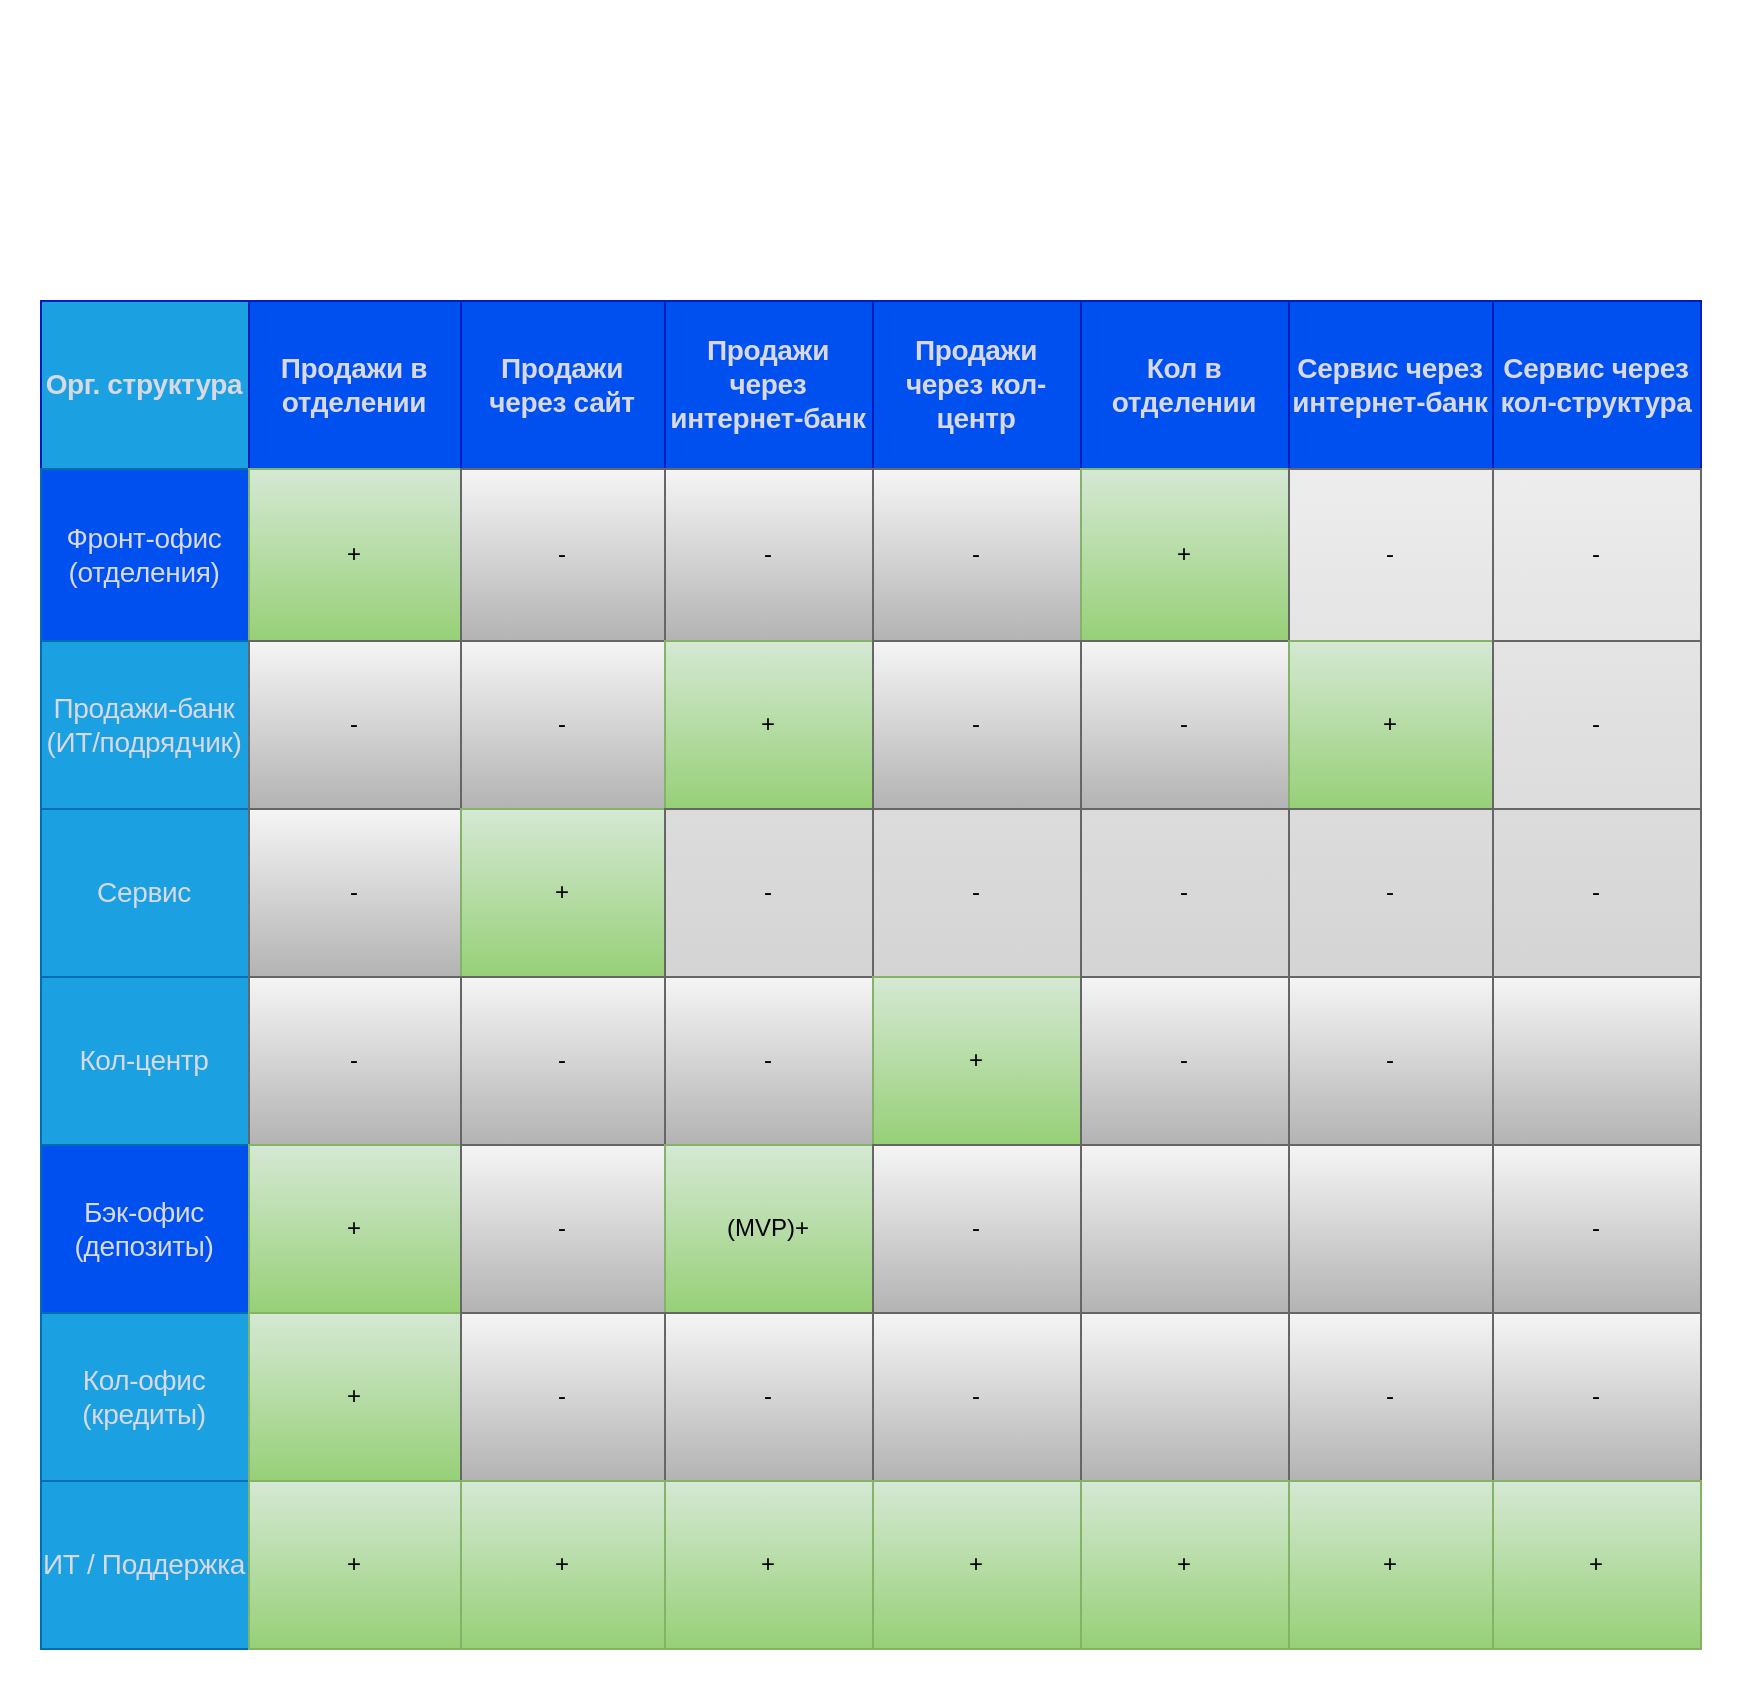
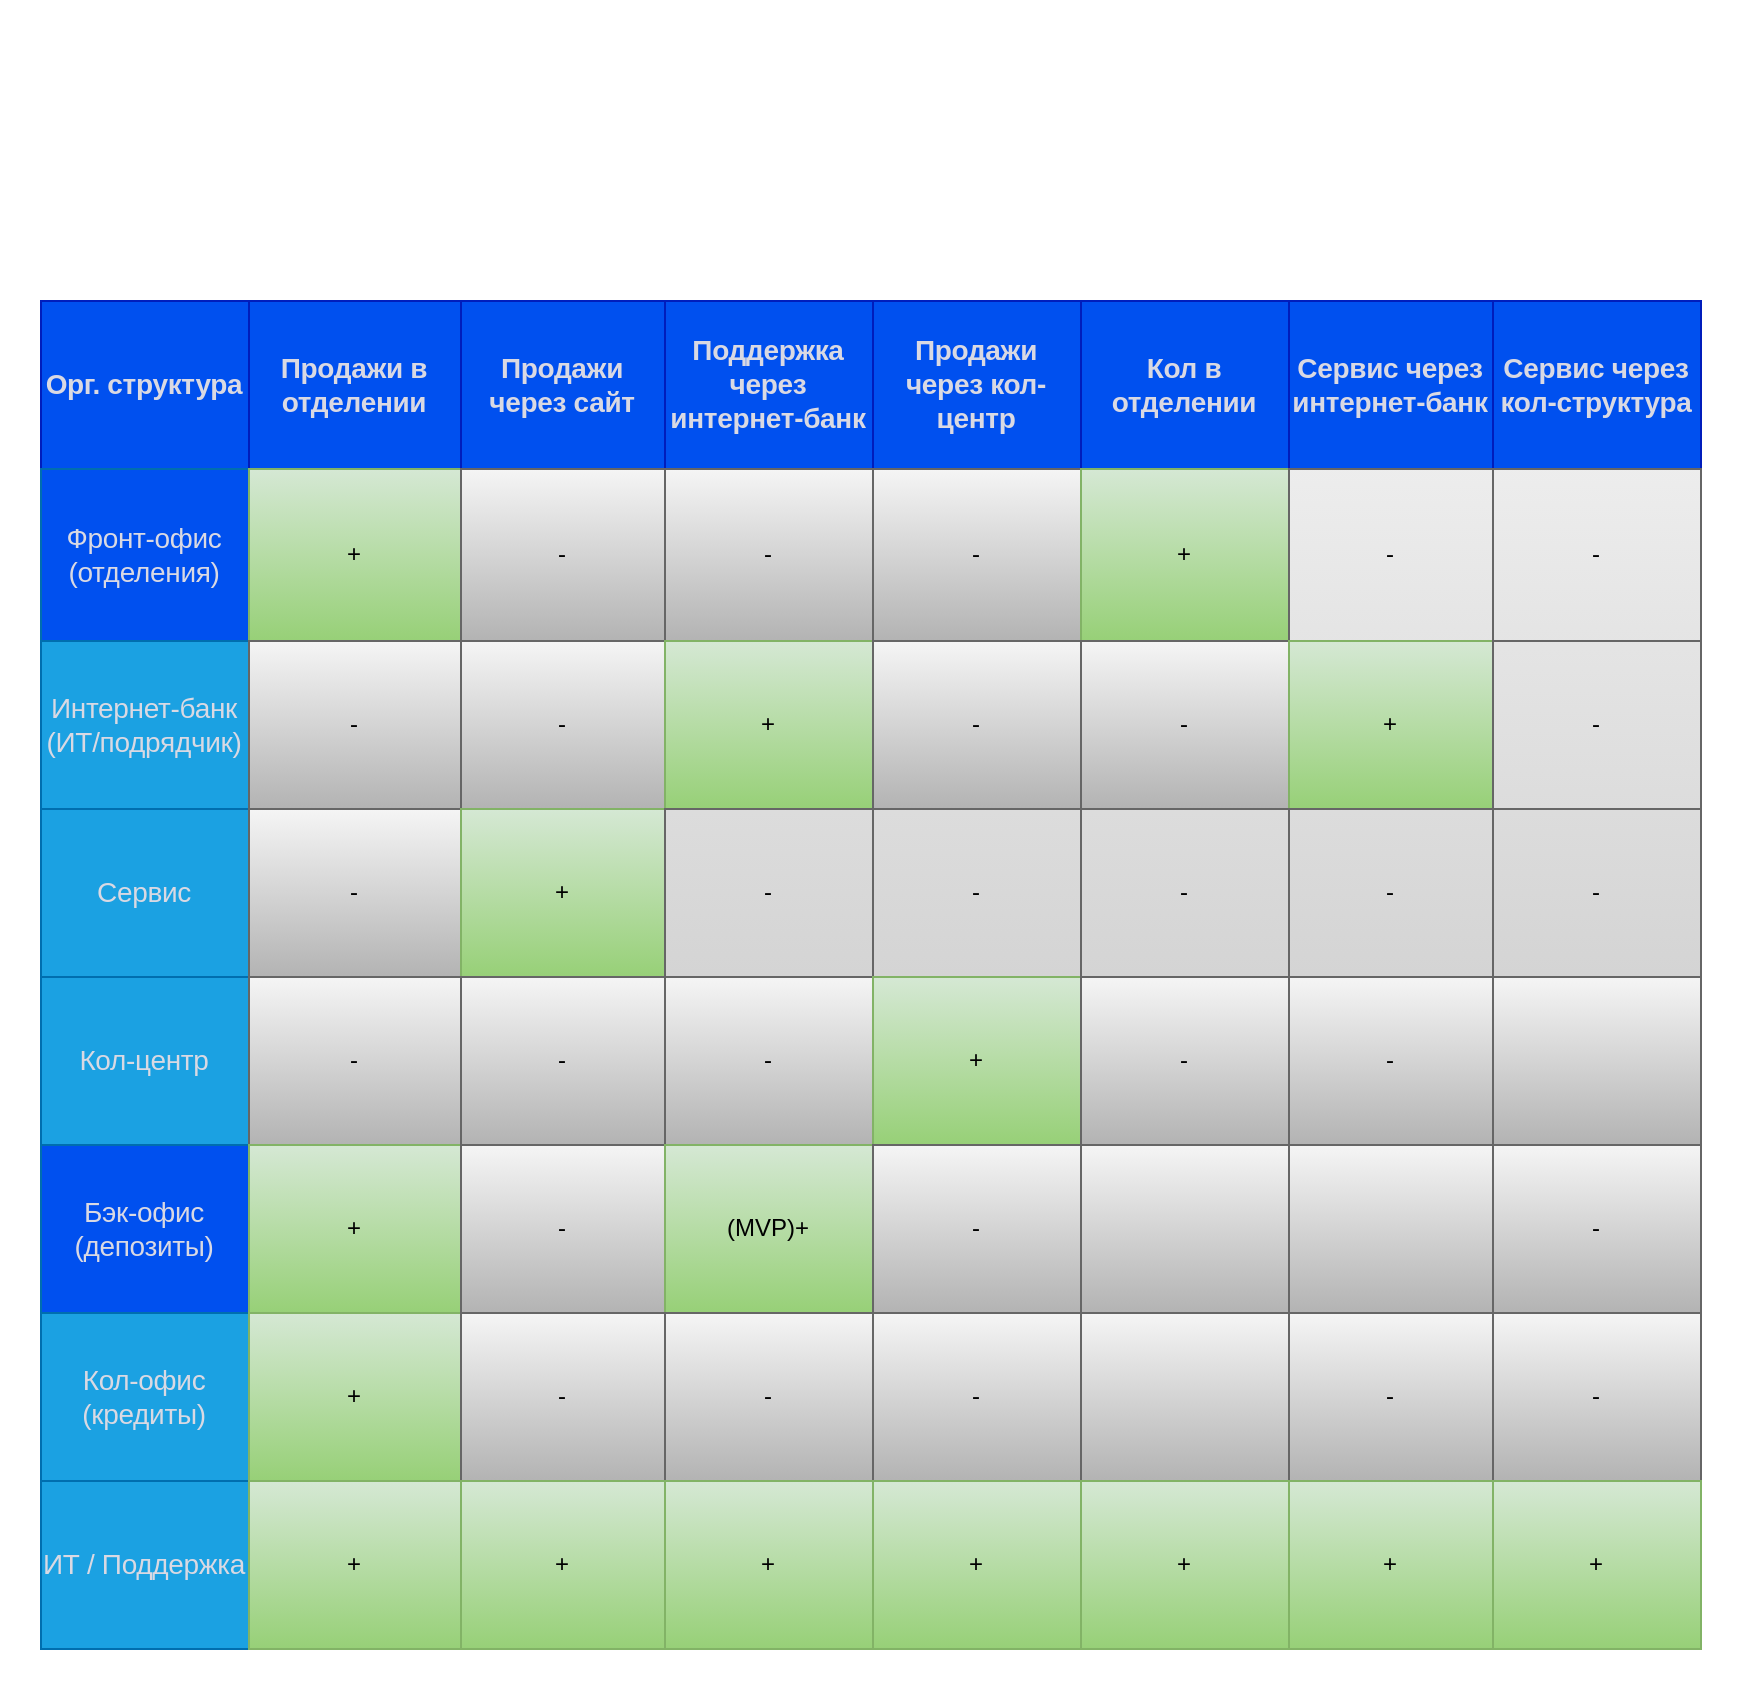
(145, 385) -> (145, 385)
(769, 385) -> (769, 385)
(145, 725) -> (145, 725)
